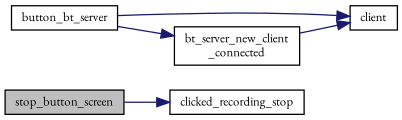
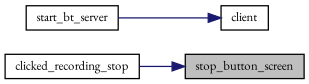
(65, 18) -> (72, 18)
(237, 46) -> none
(140, 102) -> (156, 66)
